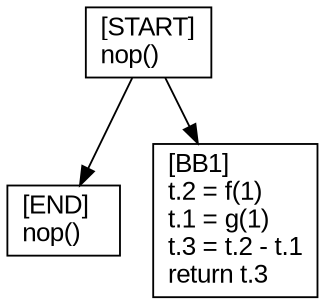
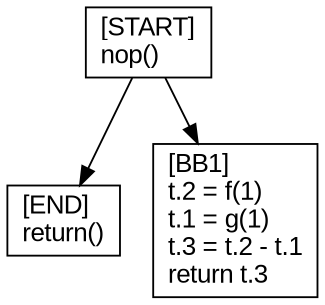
(64, 221) -> (64, 221)
